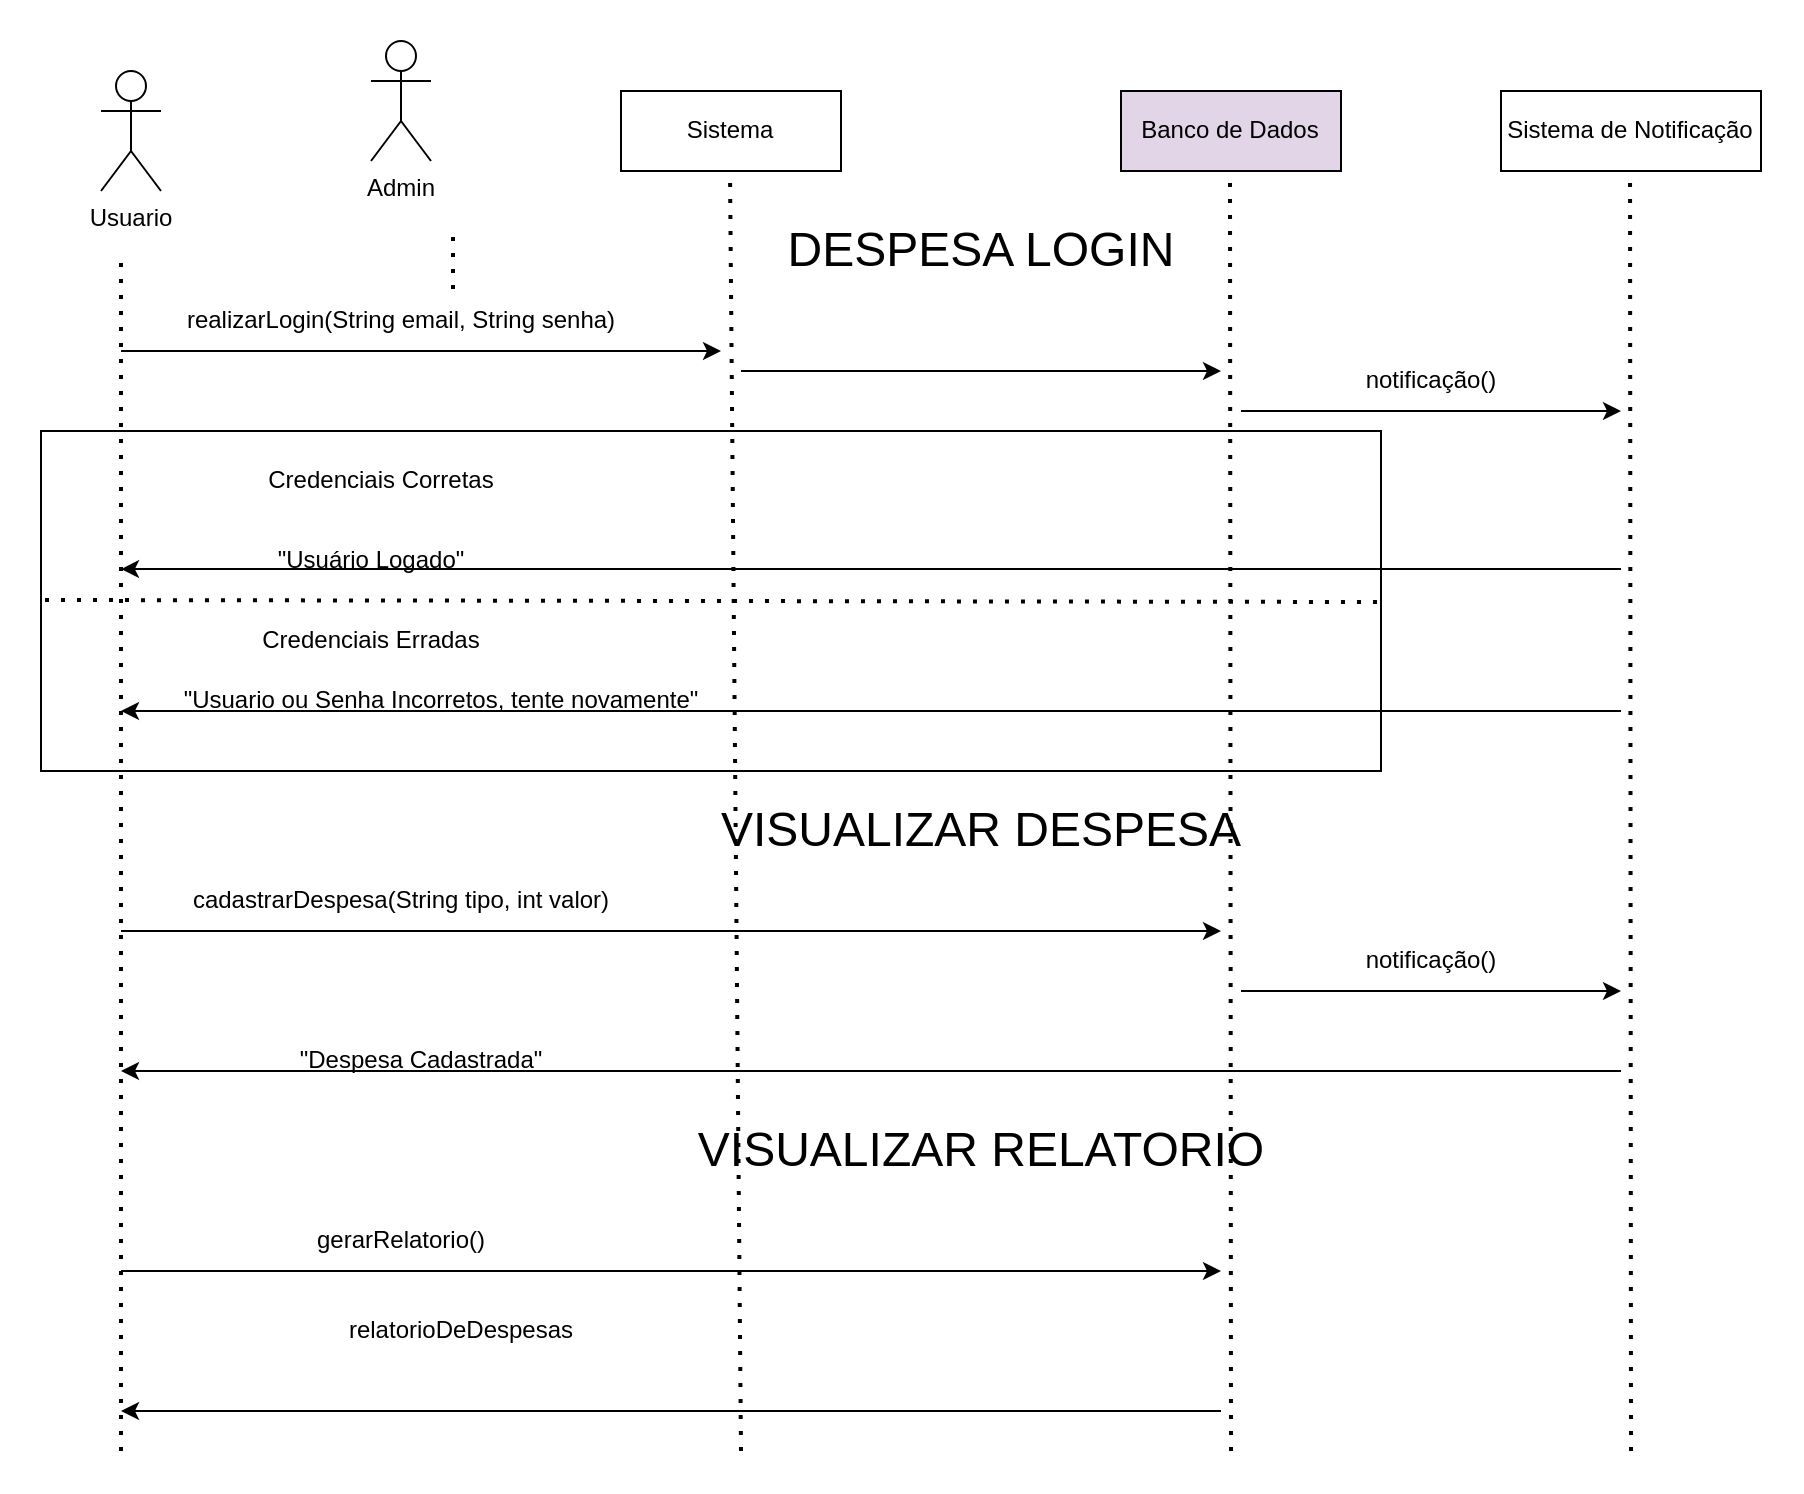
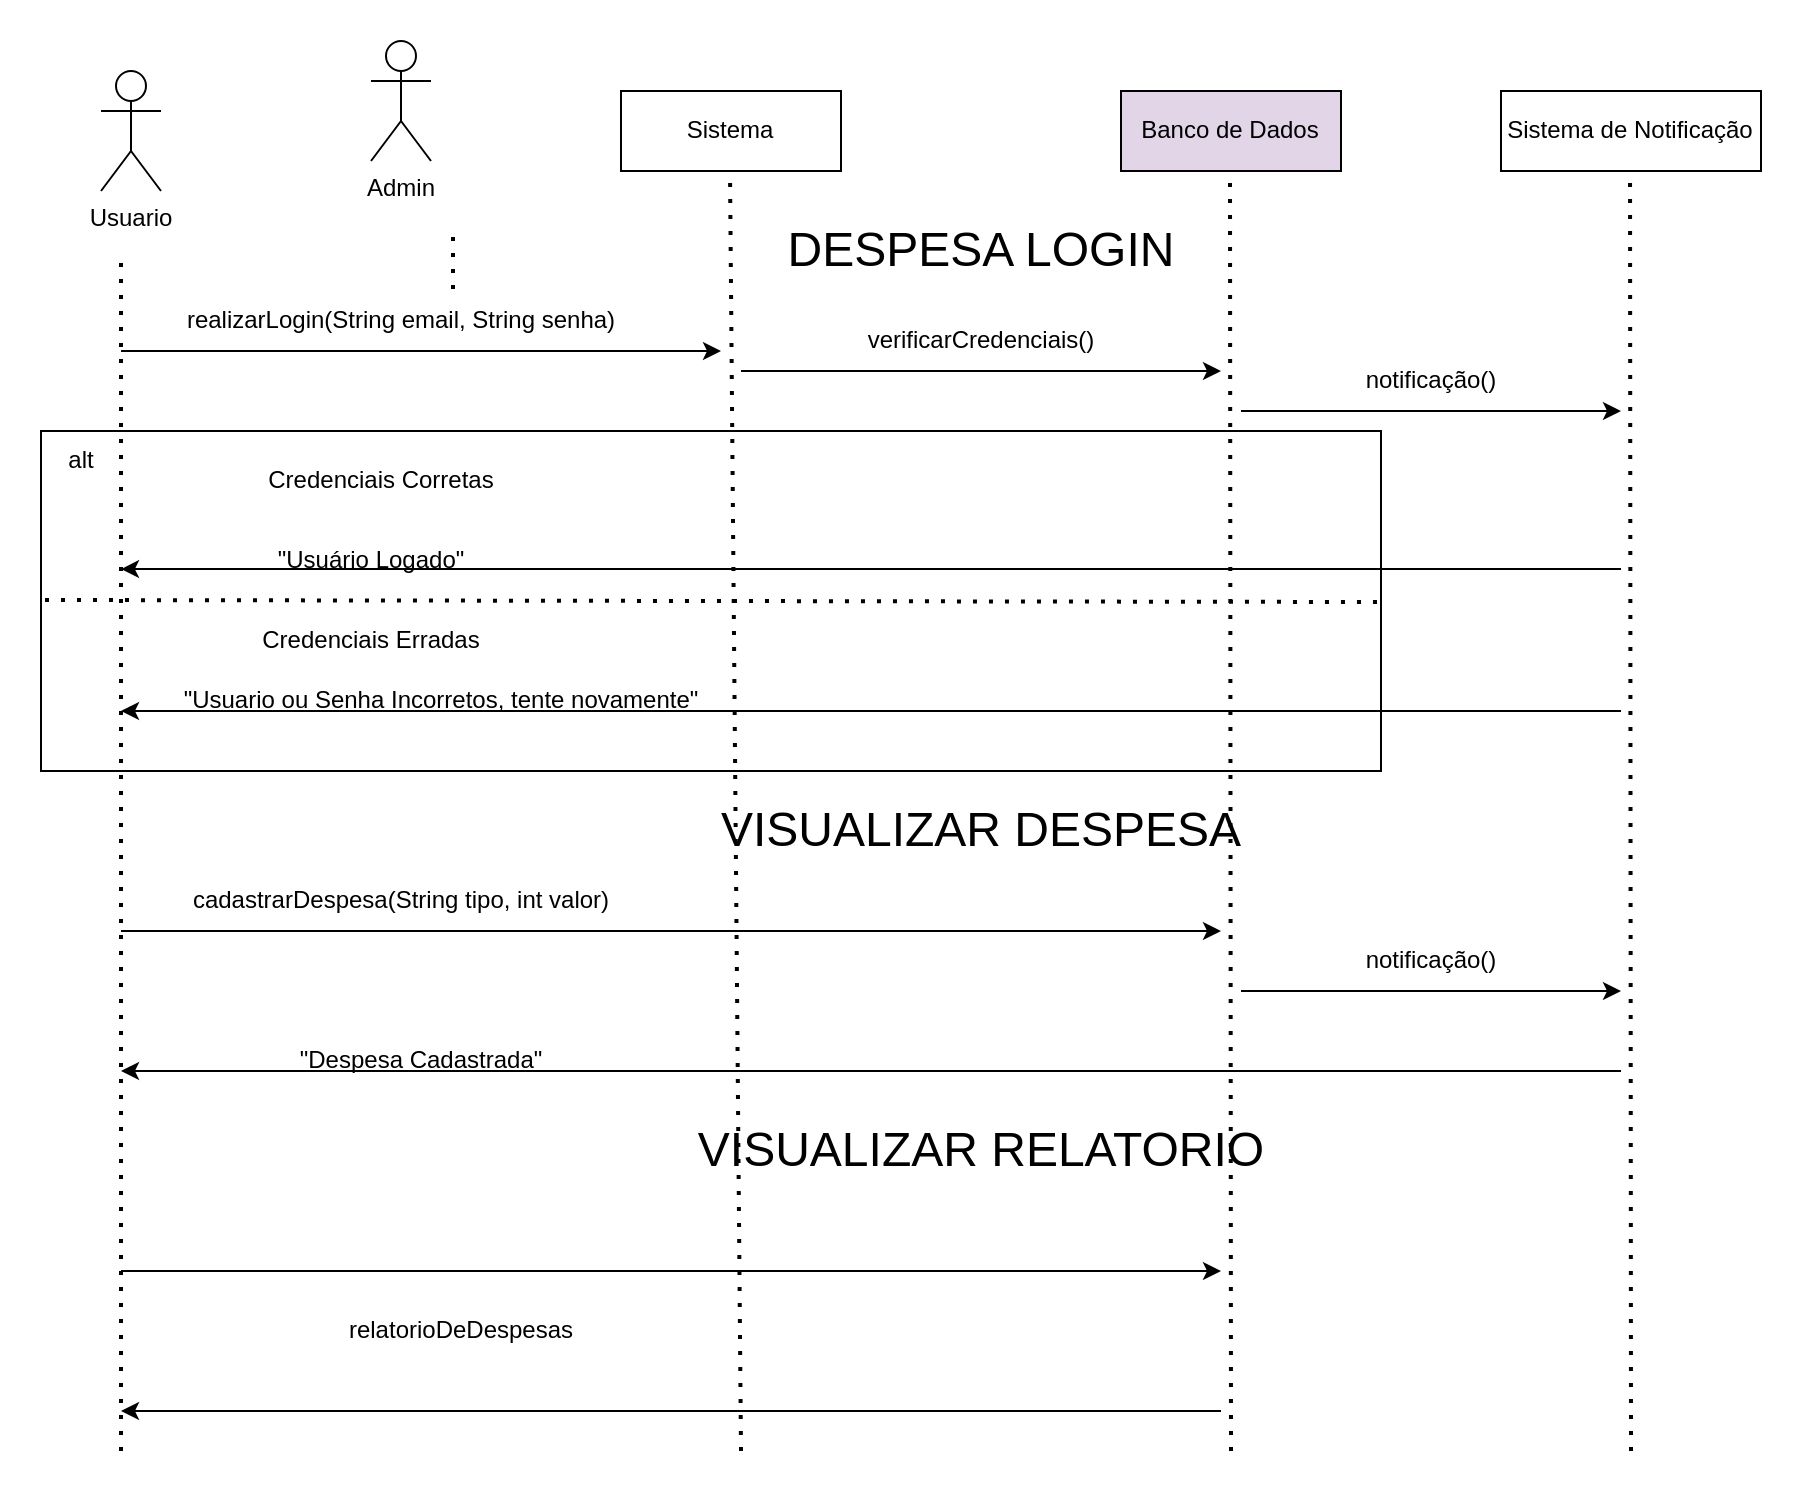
none -> (981, 341)
none -> (81, 461)
(401, 1241) -> none
